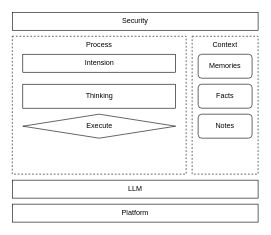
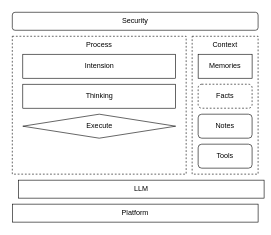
(135, 21) -> (135, 21)
(99, 63) -> (99, 66)
(225, 66) -> (225, 66)
(225, 96) -> (225, 96)
none -> (225, 156)
(135, 189) -> (141, 189)
